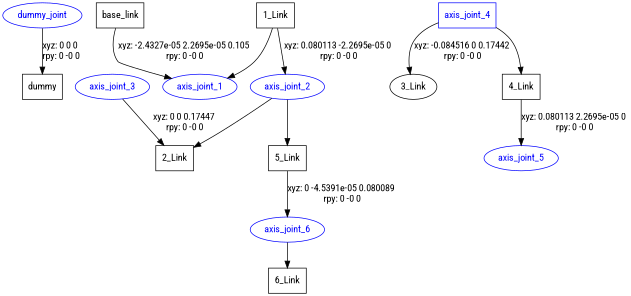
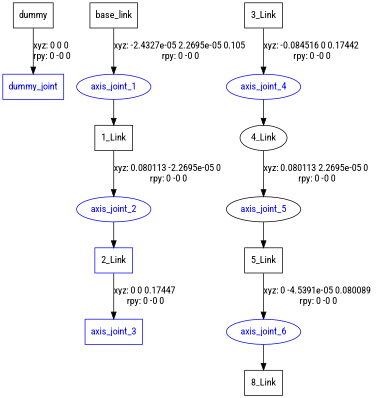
(42, 15) -> (33, 87)
(467, 15) -> (264, 87)
(415, 39) -> (264, 48)
(42, 48) -> (33, 48)
(259, 56) -> (114, 109)
(112, 87) -> (114, 332)
(413, 87) -> (264, 15)
(521, 87) -> (264, 138)
(141, 119) -> (114, 293)
(287, 119) -> (264, 231)
(175, 158) -> (114, 260)
(521, 158) -> (264, 209)
(287, 281) -> (264, 383)
